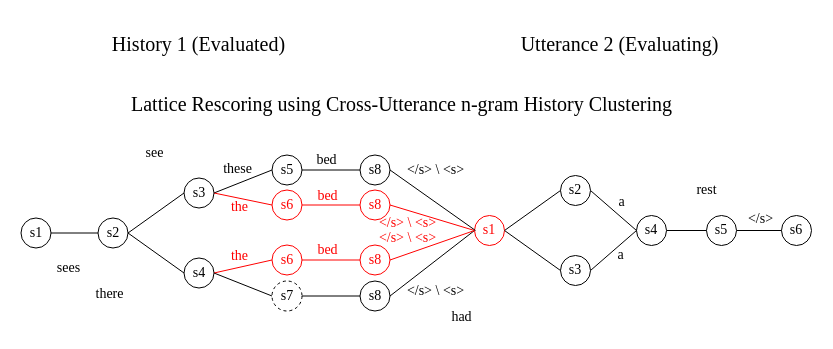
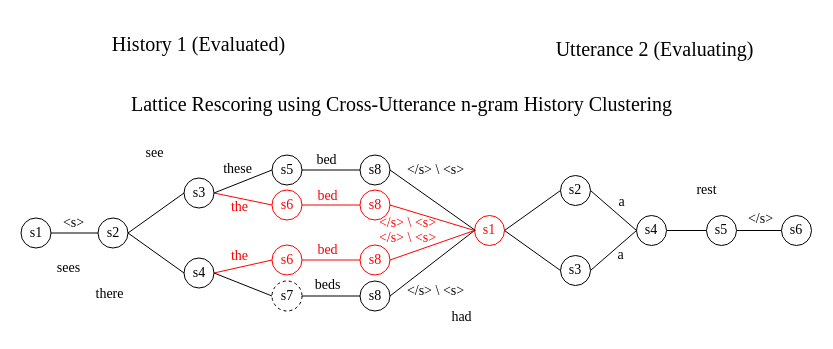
(620, 41) -> (655, 46)
none -> (73, 223)
none -> (327, 285)
